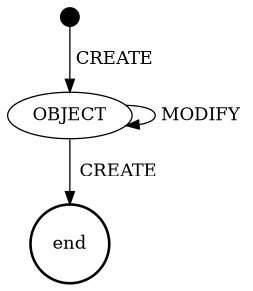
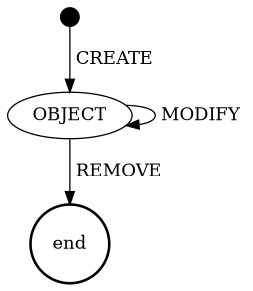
(119, 172) -> (119, 172)
